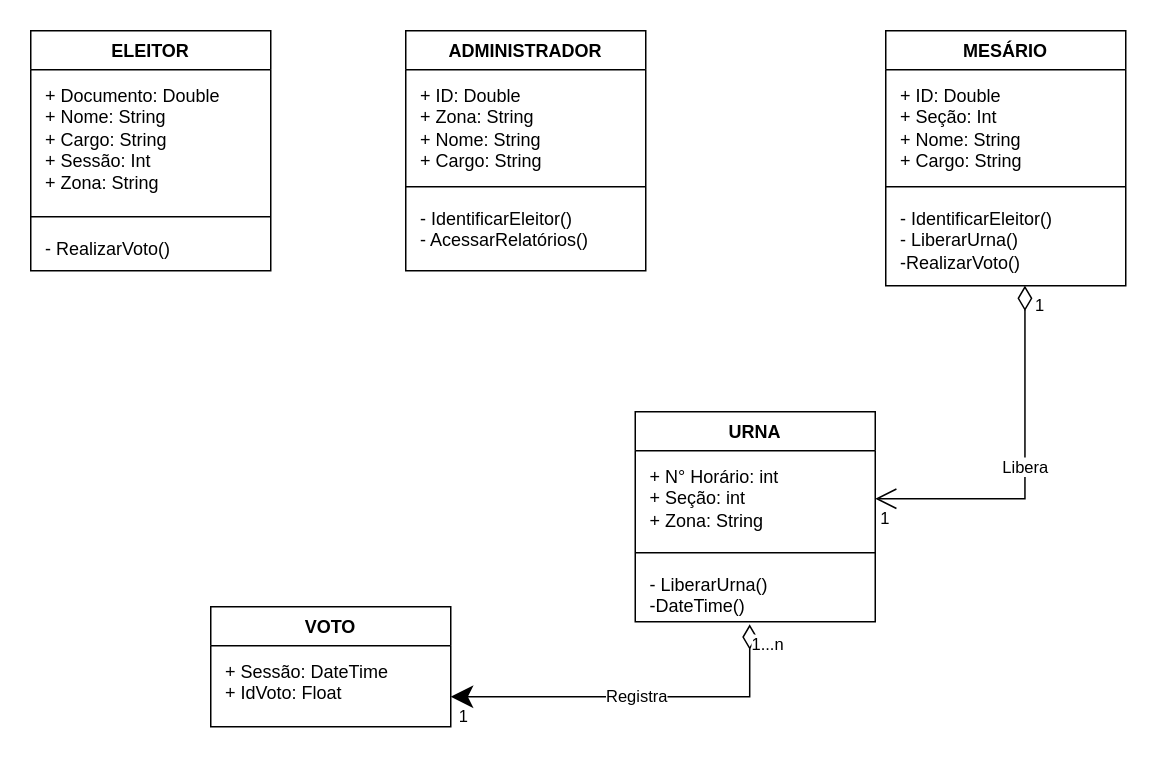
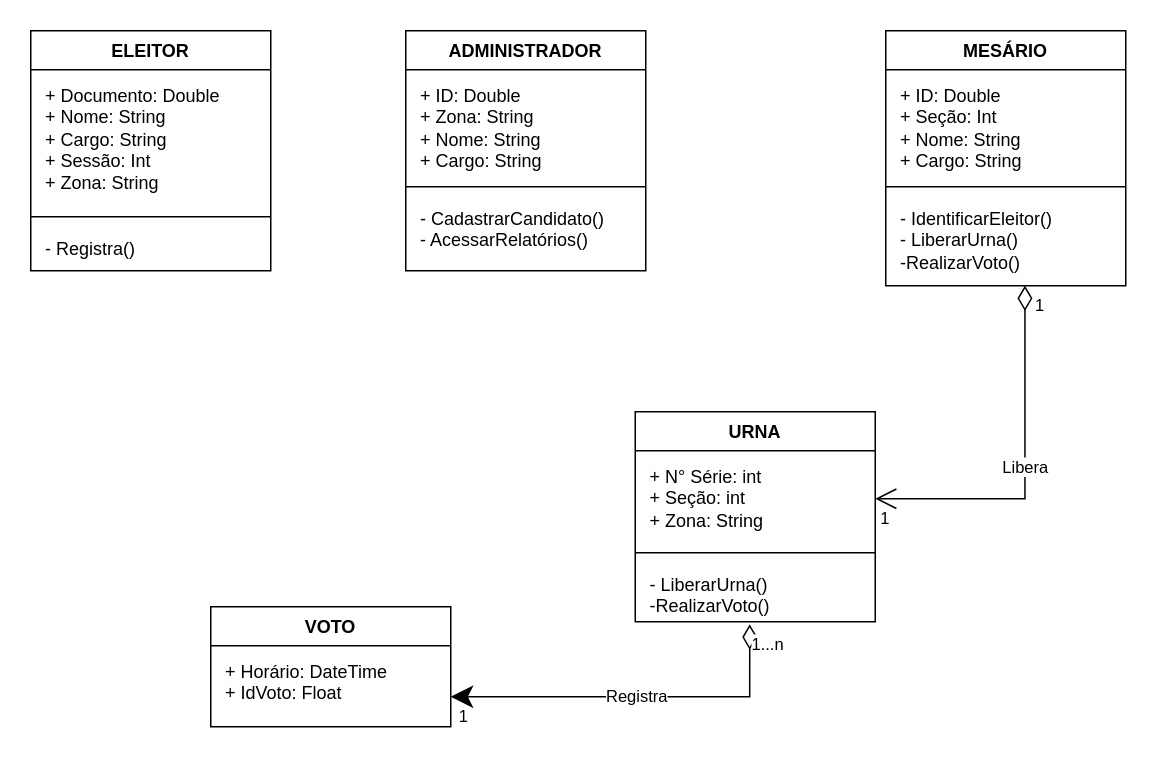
(520, 231) -> (527, 231)
(119, 250) -> (102, 250)
(722, 500) -> (712, 500)
(721, 597) -> (721, 597)
(307, 684) -> (310, 684)
